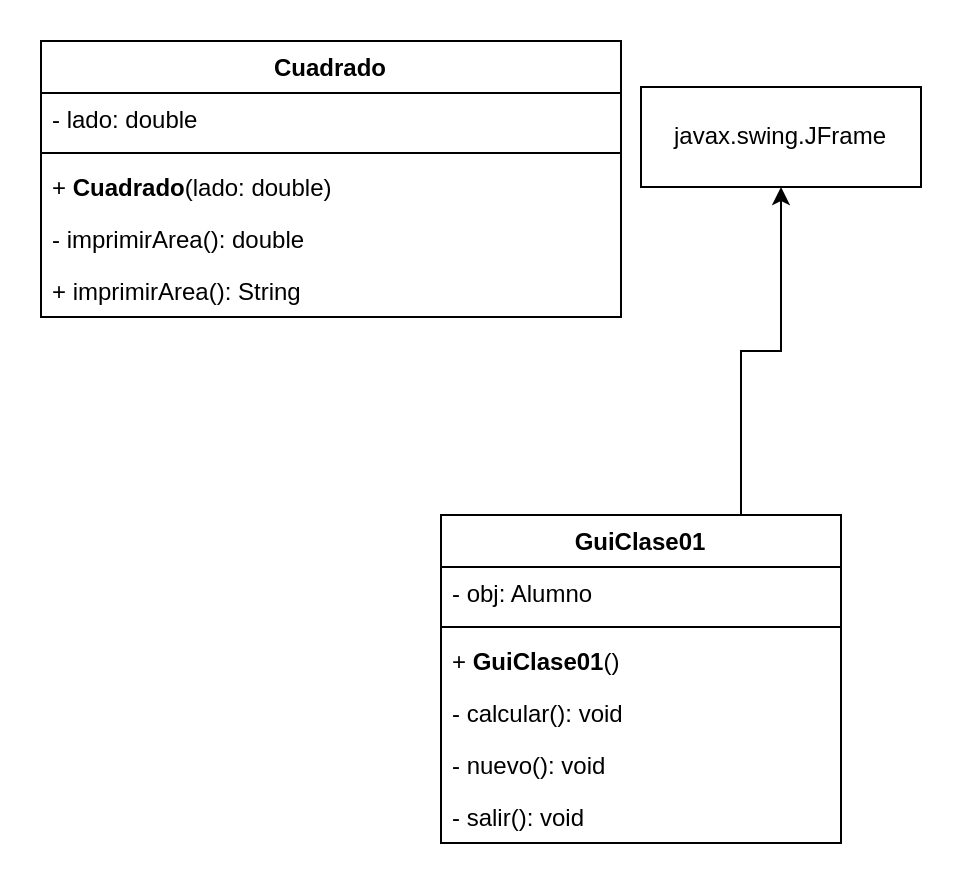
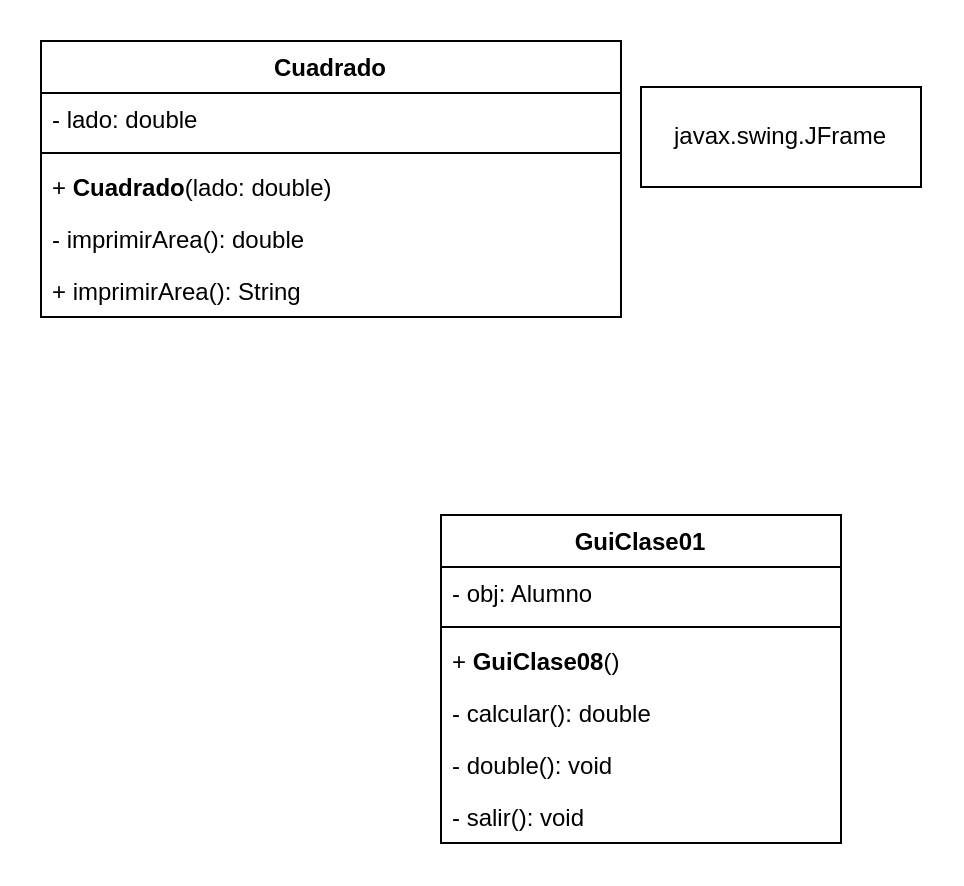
(754, 351) -> none
(541, 663) -> (541, 663)
(555, 715) -> (569, 715)
(541, 767) -> (545, 767)
